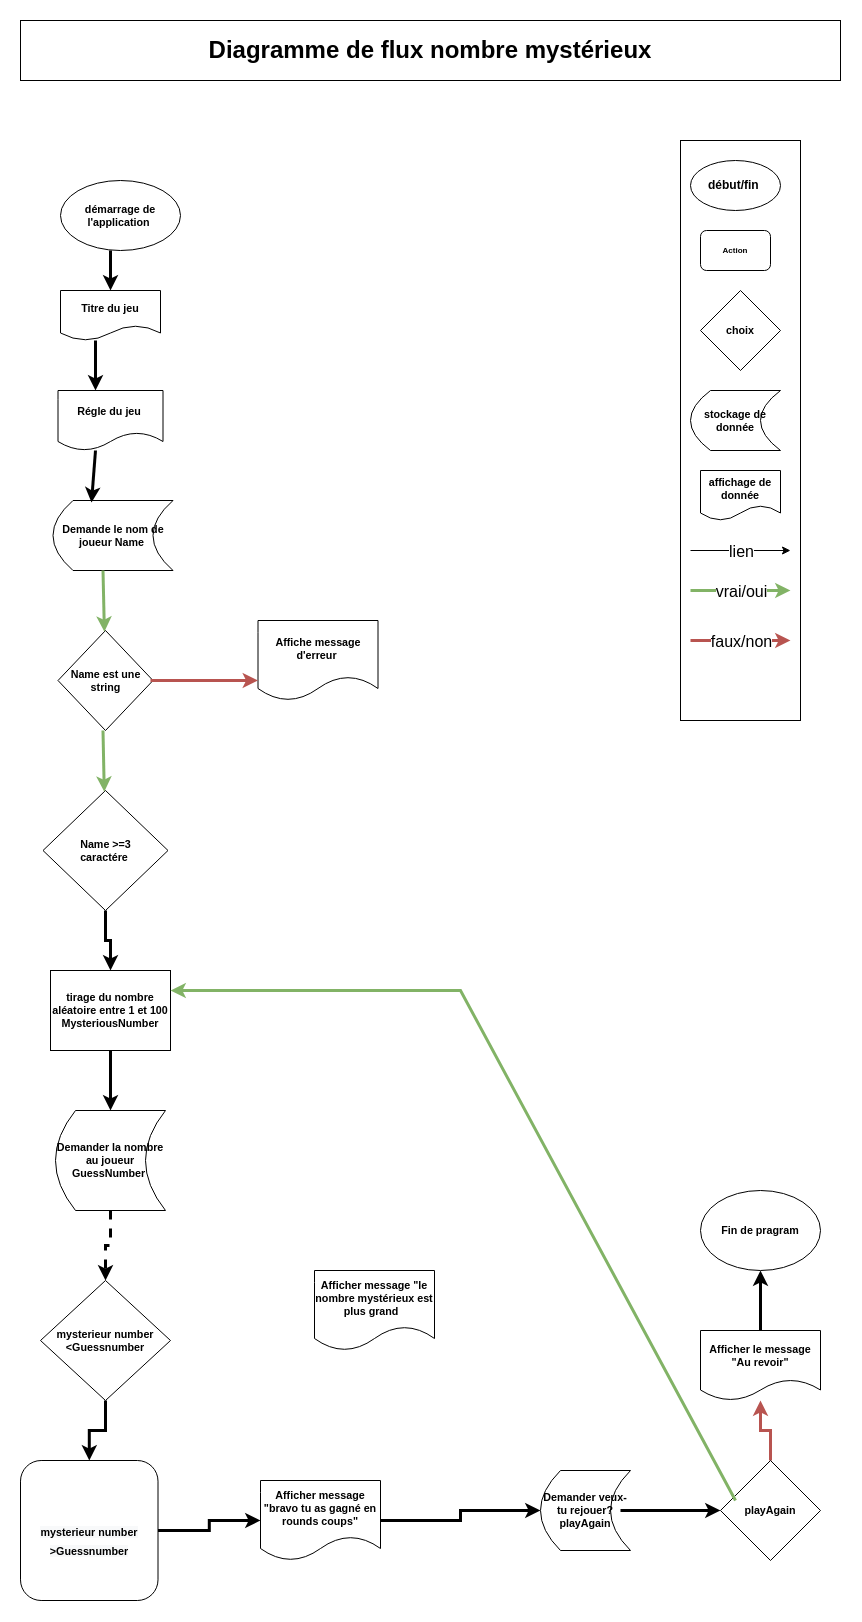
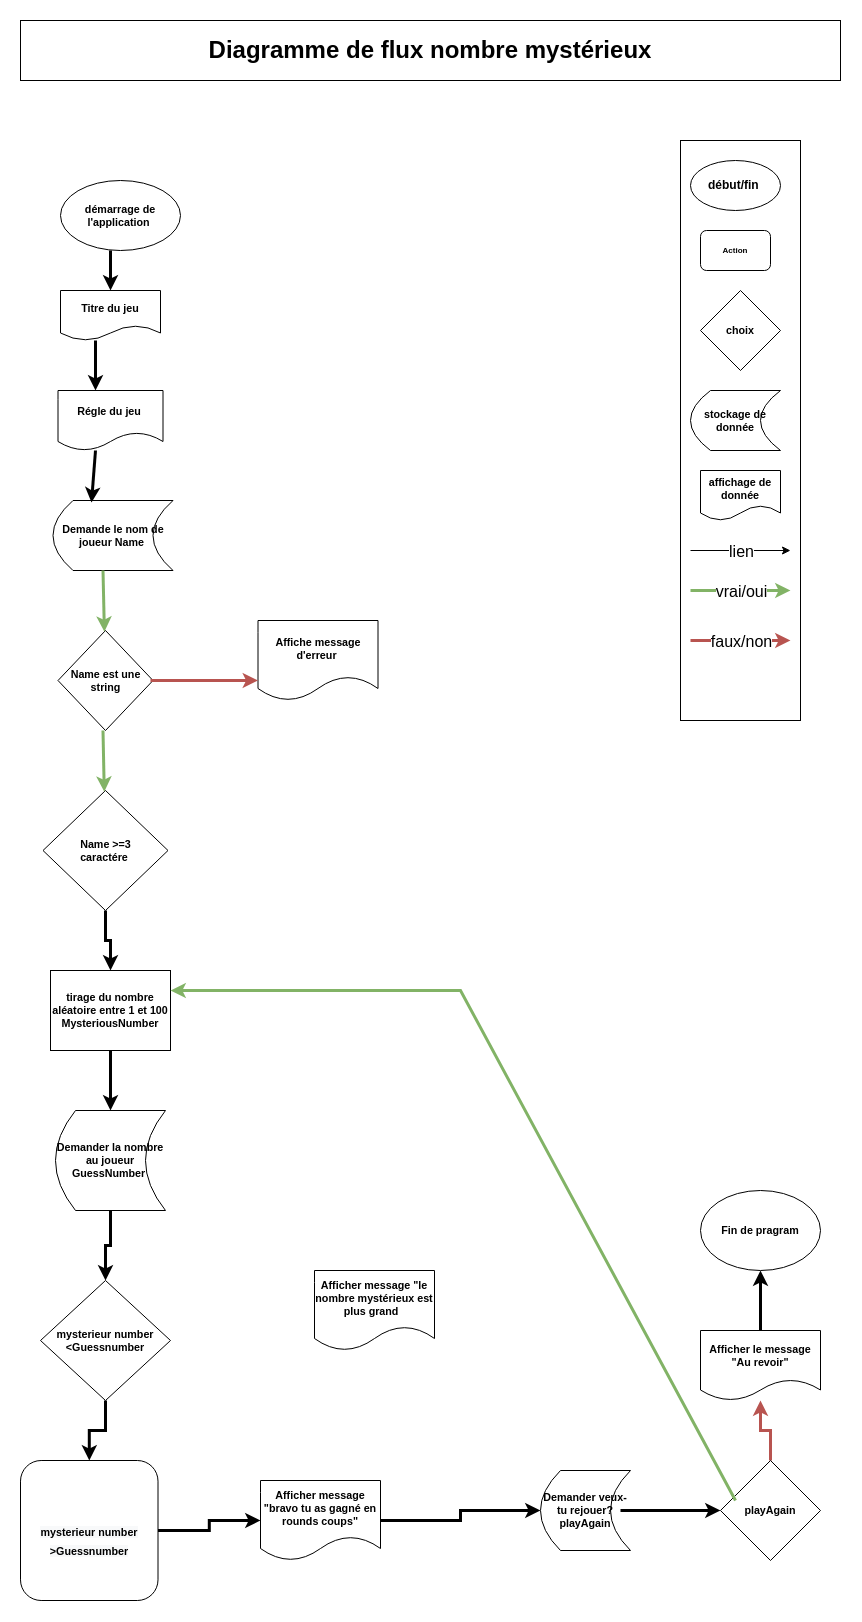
(111, 1241) -> (111, 1241)
